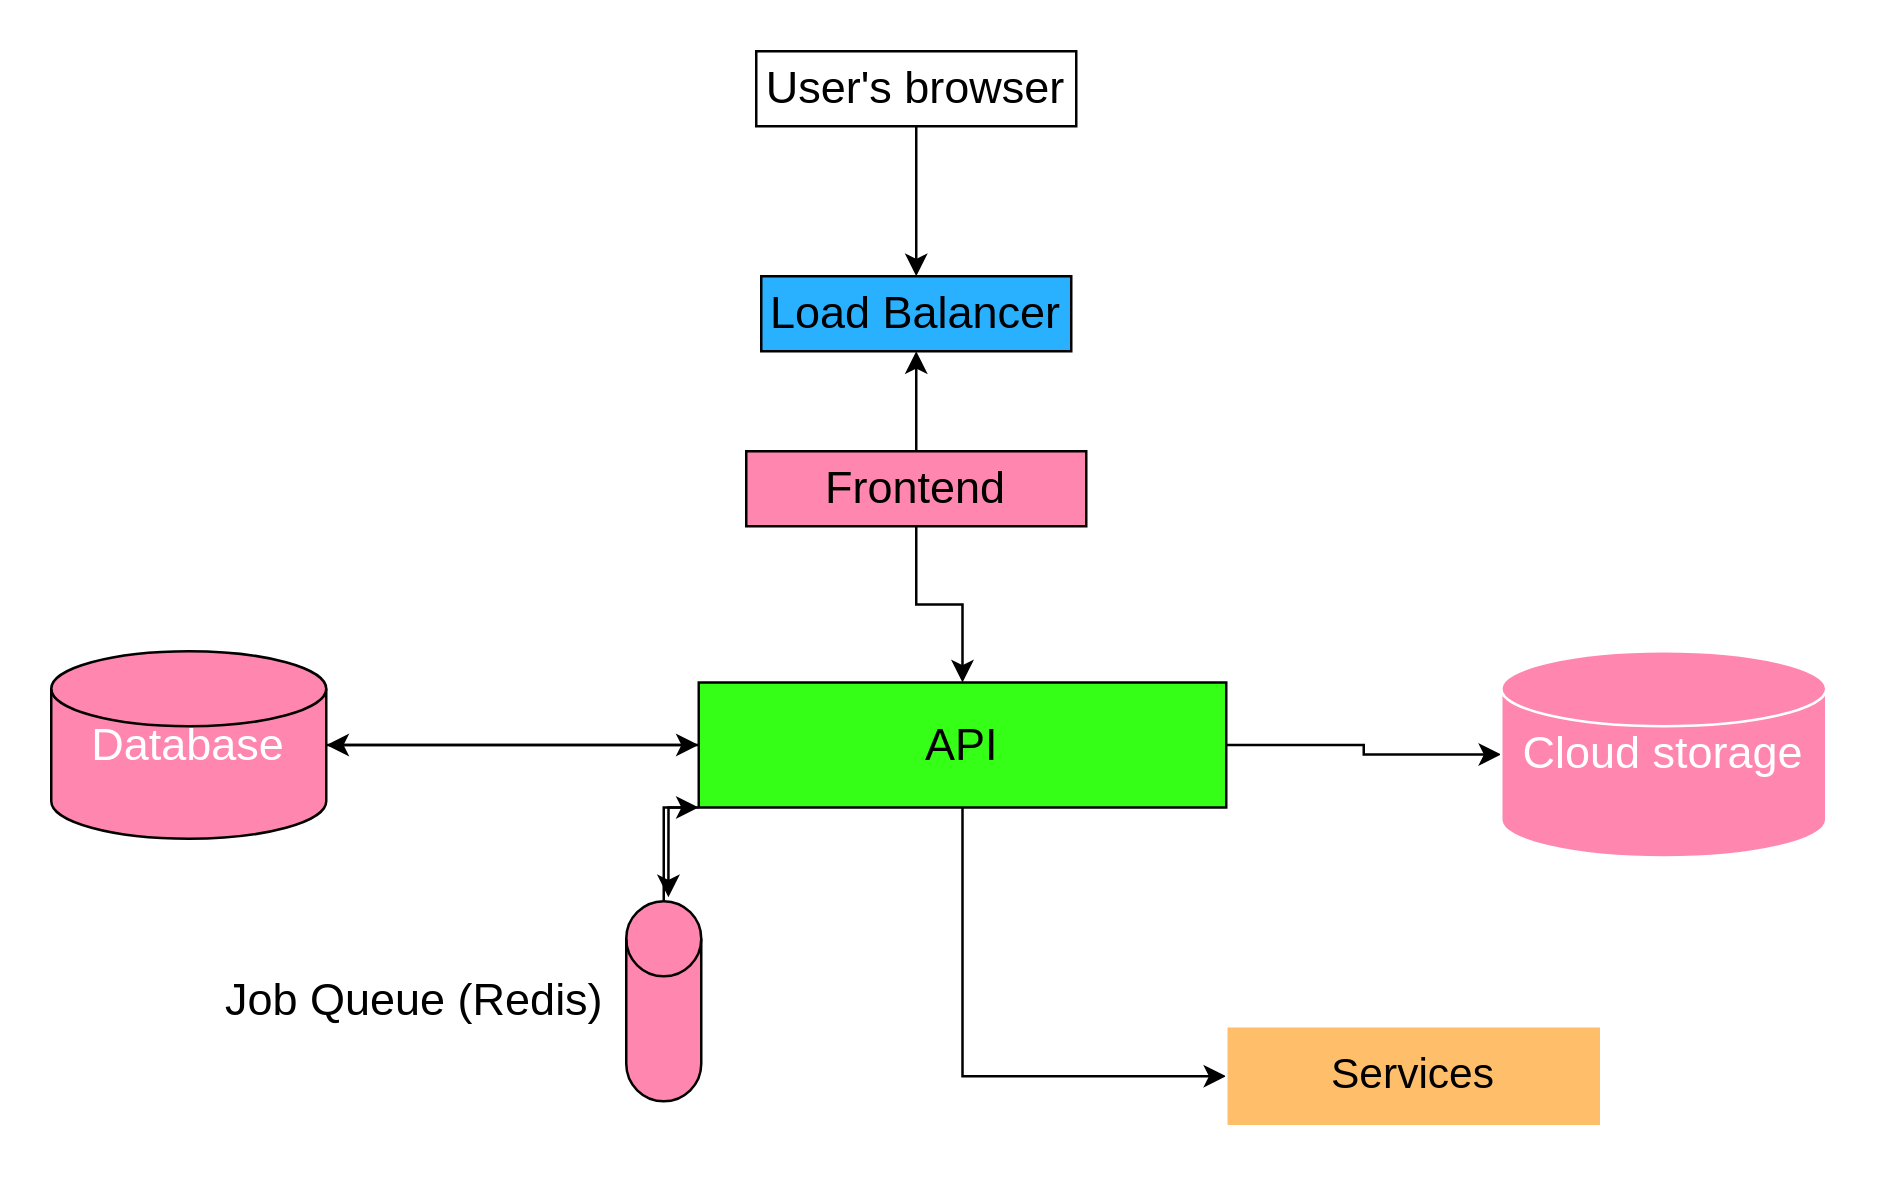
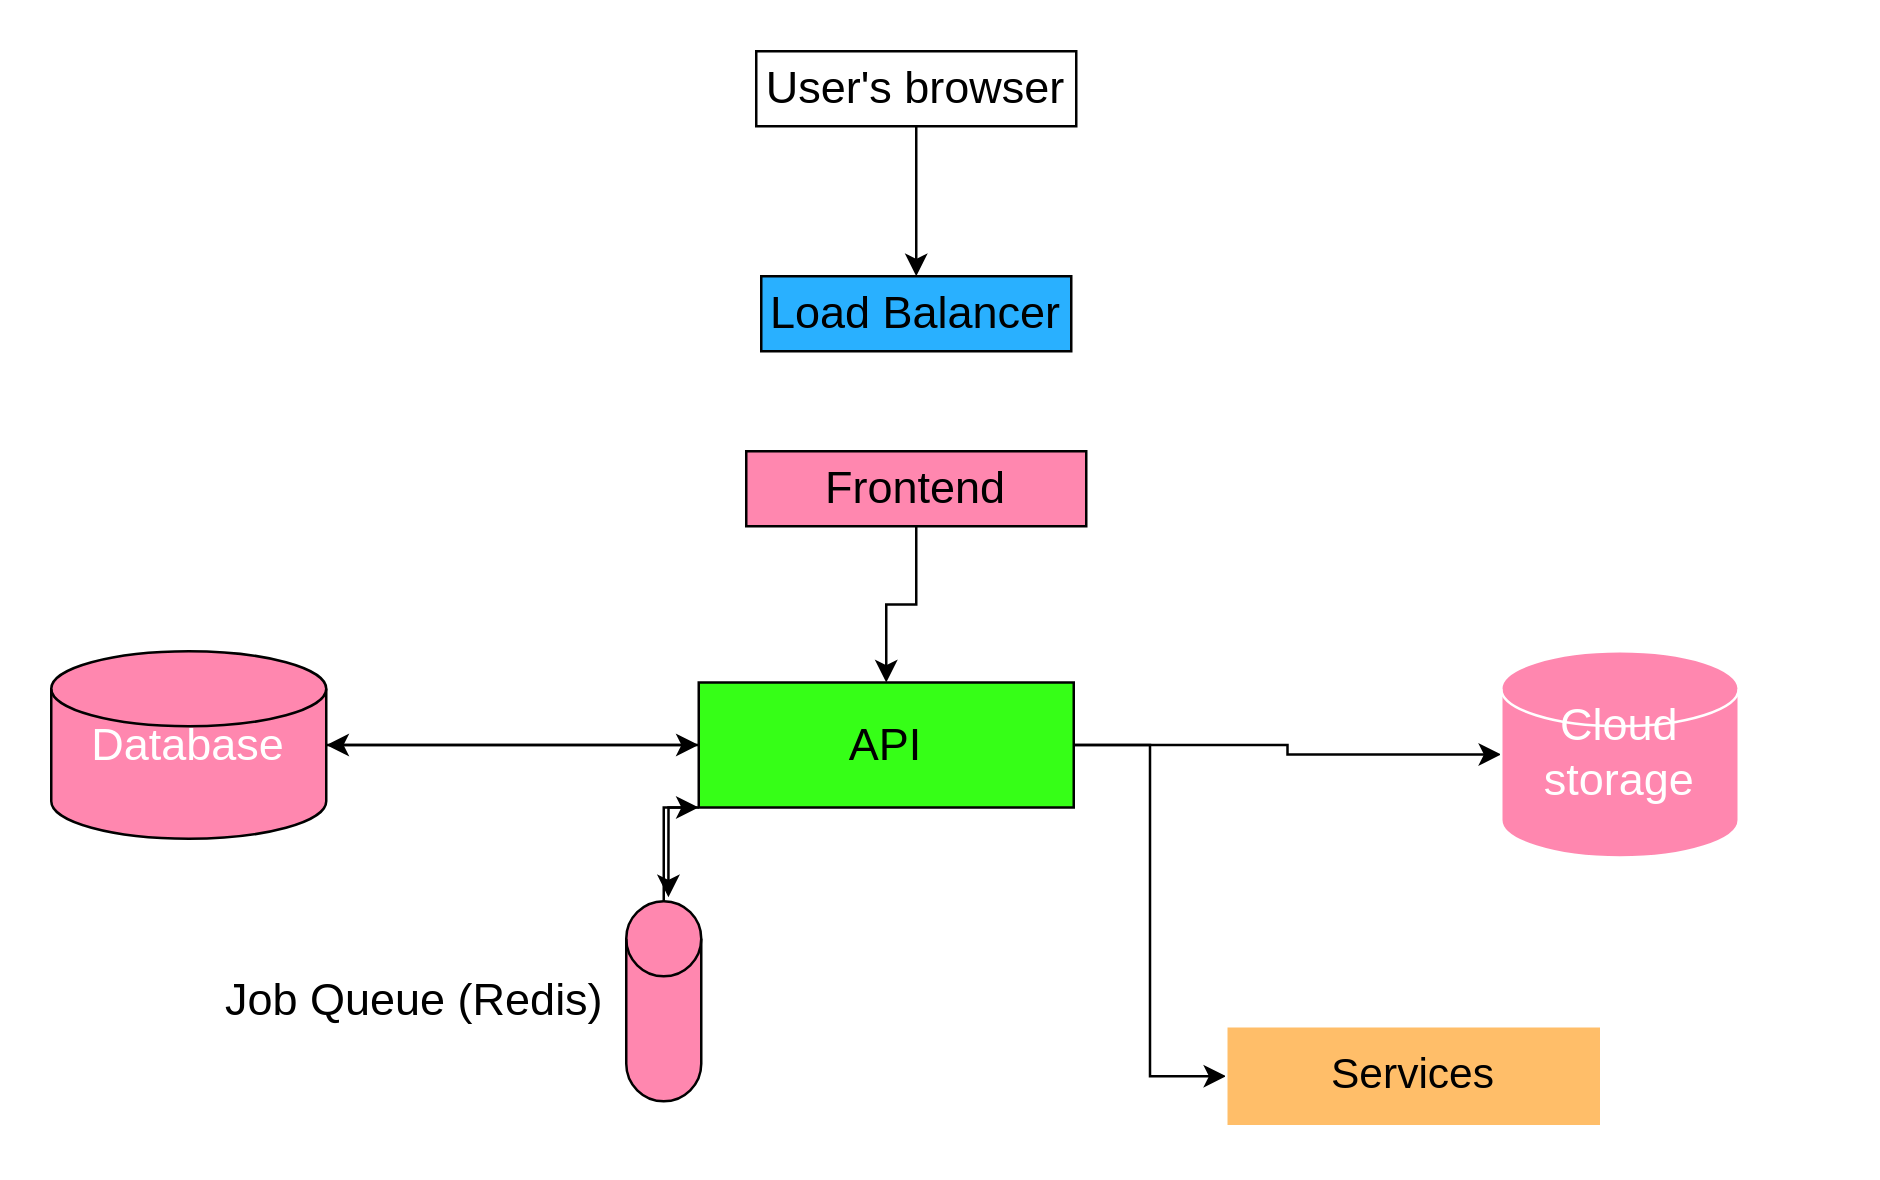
(916, 409) -> none
(963, 745) -> (886, 745)
(1664, 754) -> (1620, 754)
